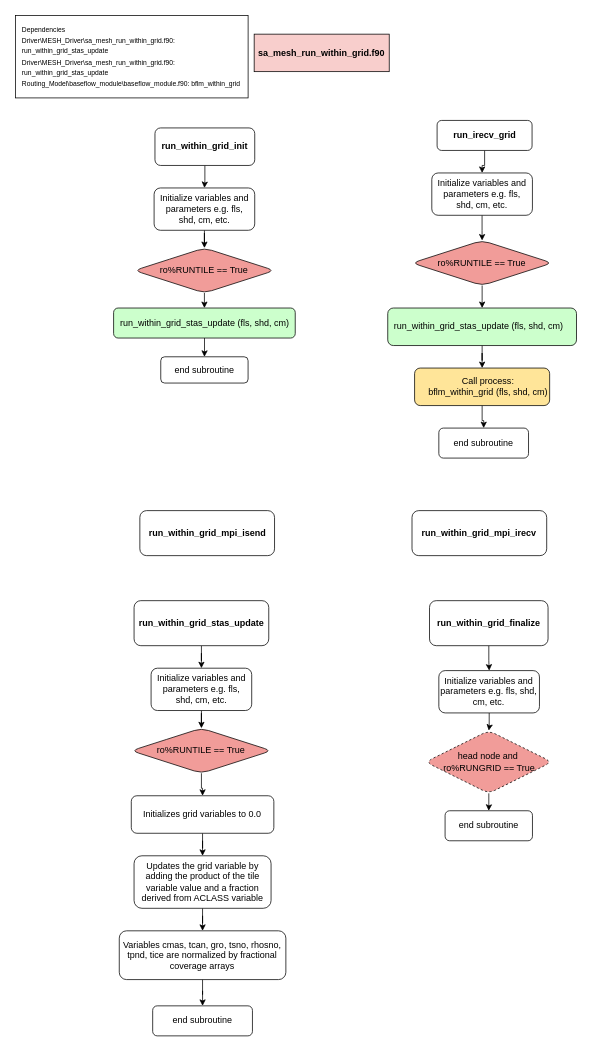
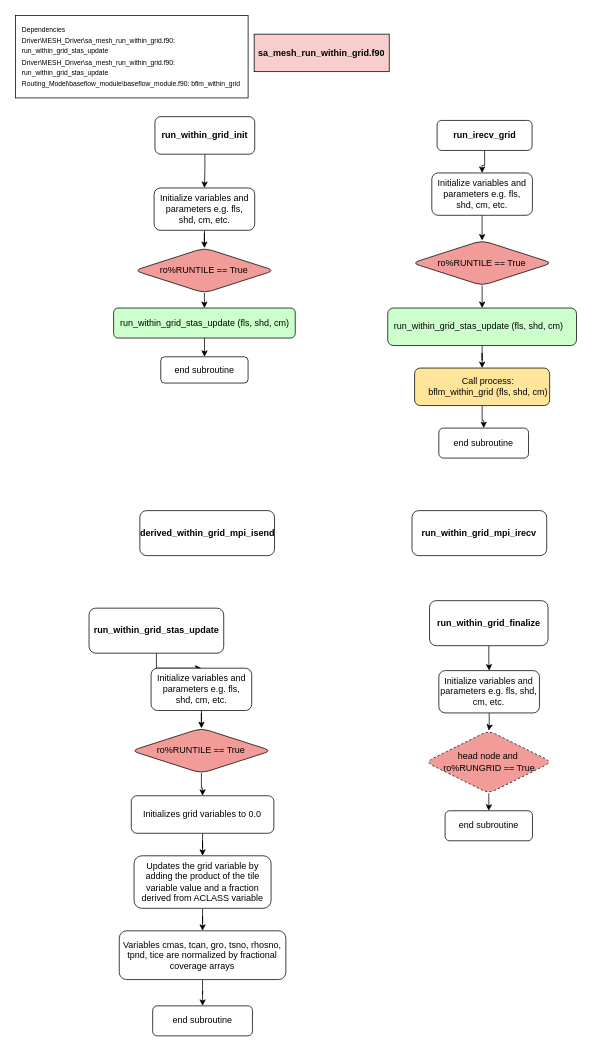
(205, 147) -> (205, 135)
(207, 533) -> (207, 533)
(201, 623) -> (156, 630)
